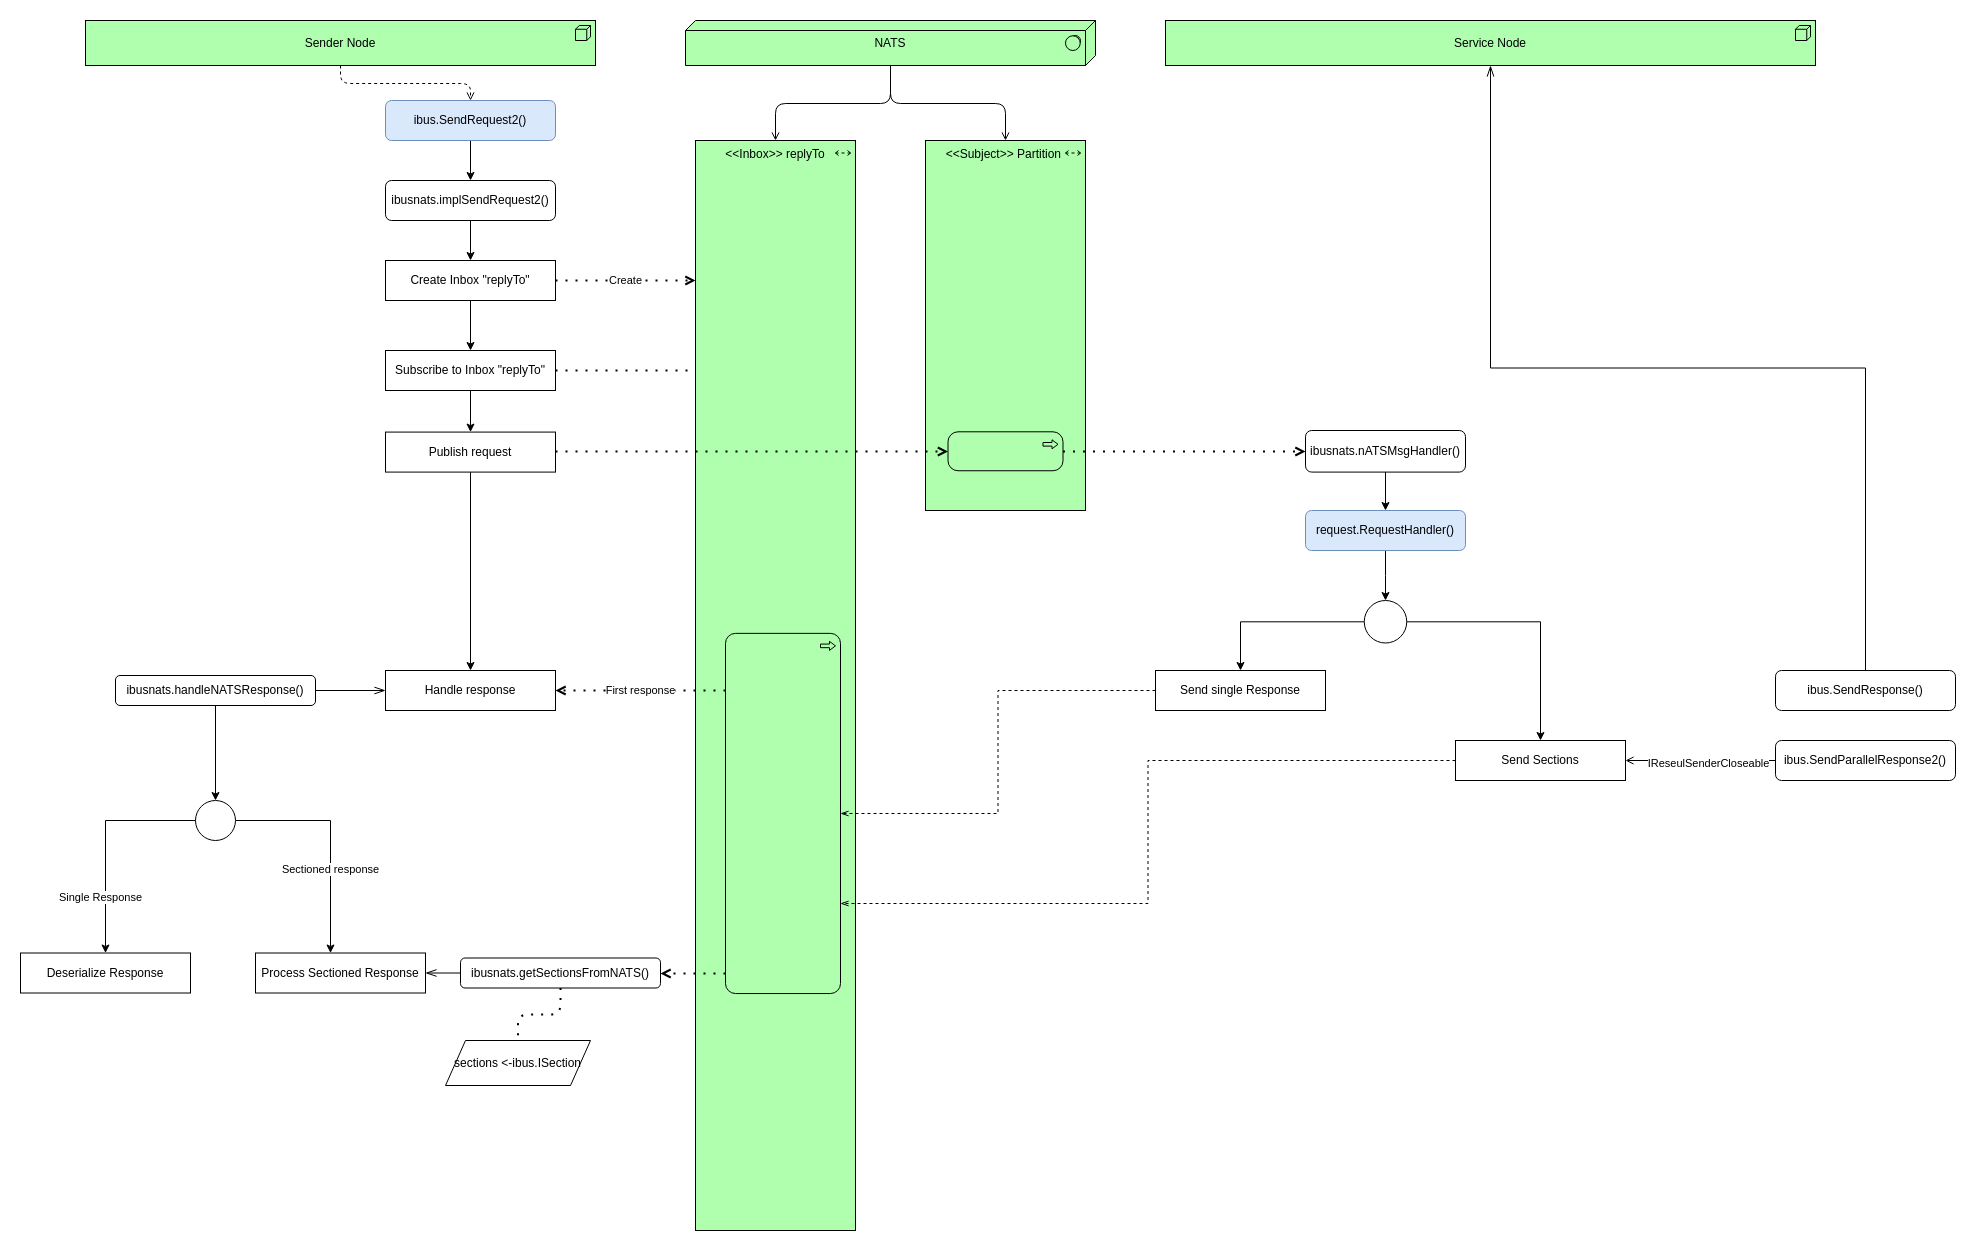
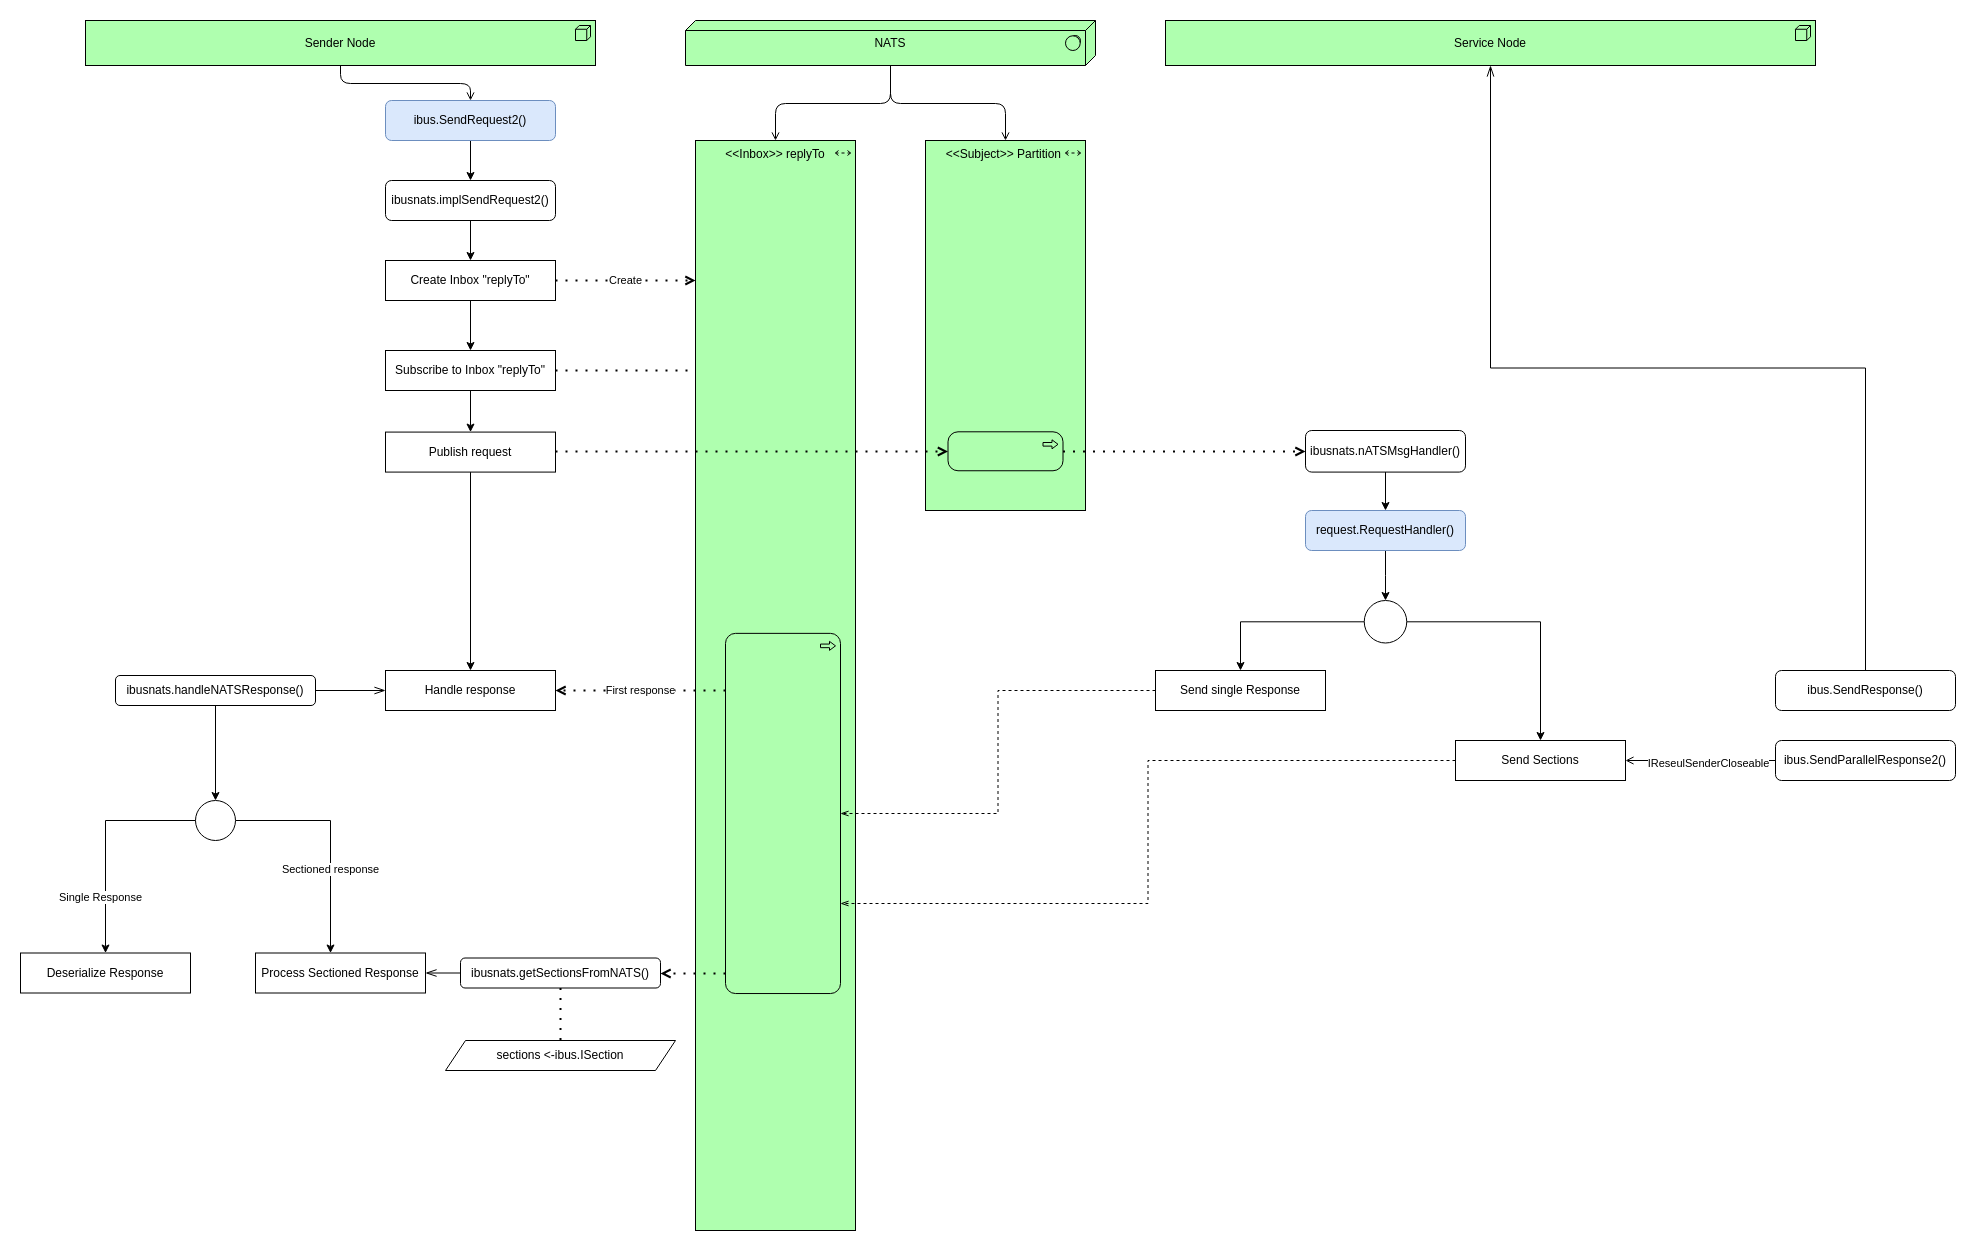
(405, 84) -> (405, 84)
(518, 1063) -> (561, 1056)
